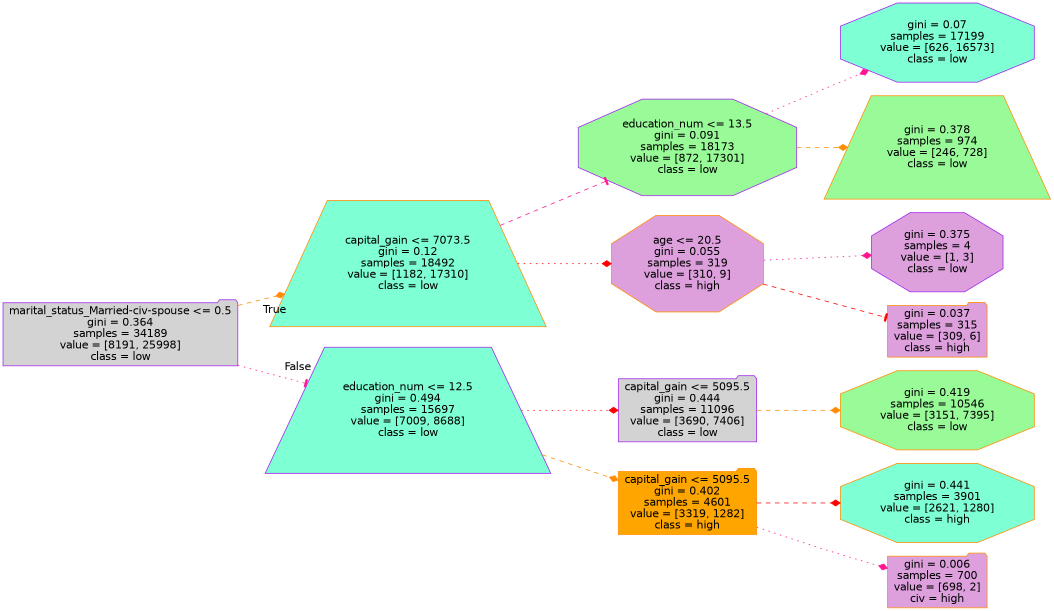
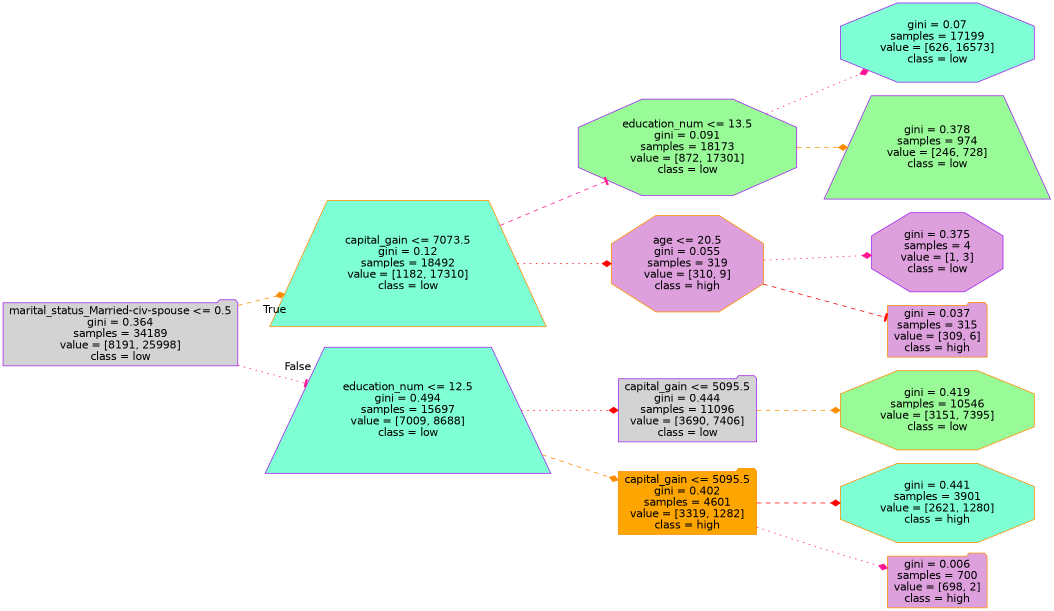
(937, 147) -> (937, 147)
(937, 582) -> (937, 582)
